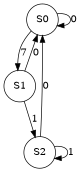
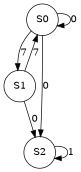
(36, 53) -> (36, 53)
(42, 90) -> (42, 83)
(35, 119) -> (35, 119)
